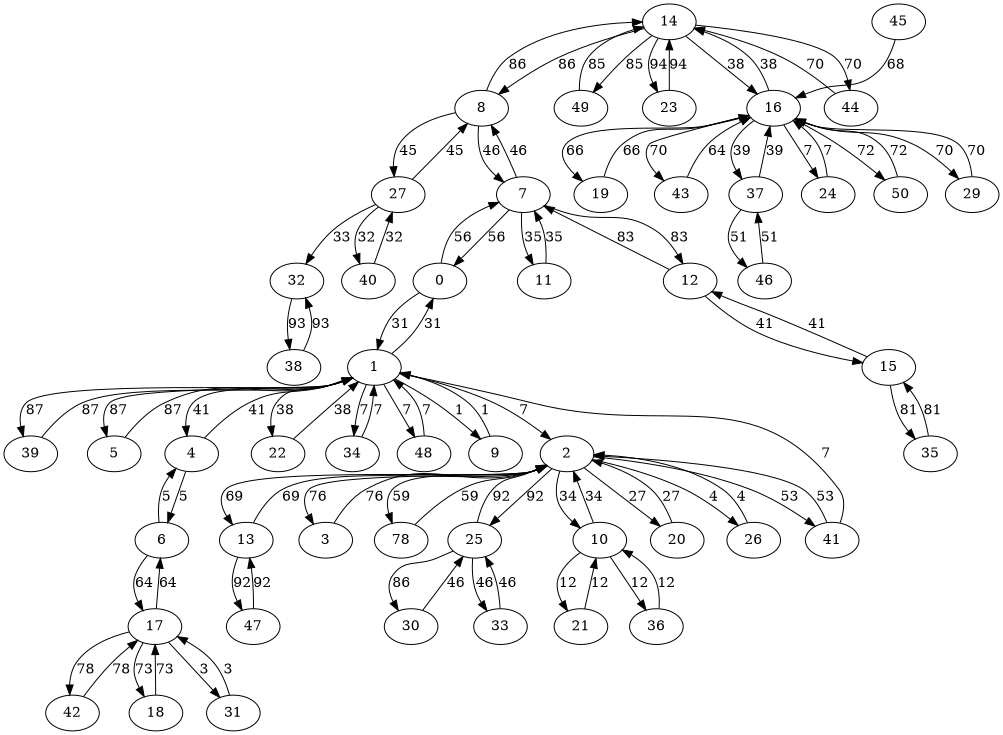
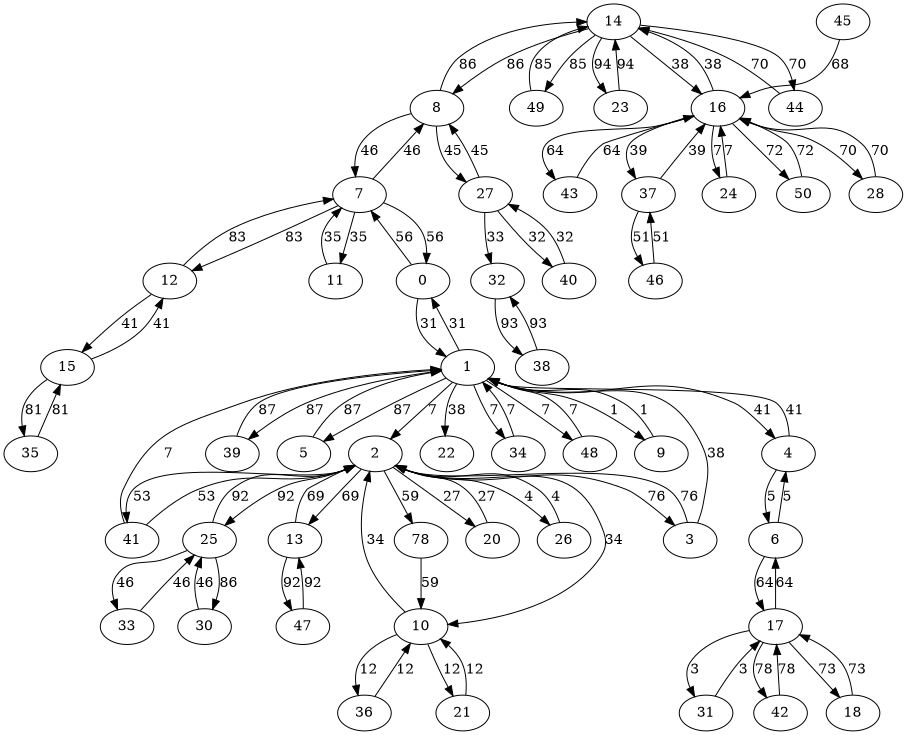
(659, 151) -> (556, 151)
(601, 195) -> none
(972, 195) -> (876, 195)
(322, 414) -> (658, 398)
(470, 485) -> (421, 578)
